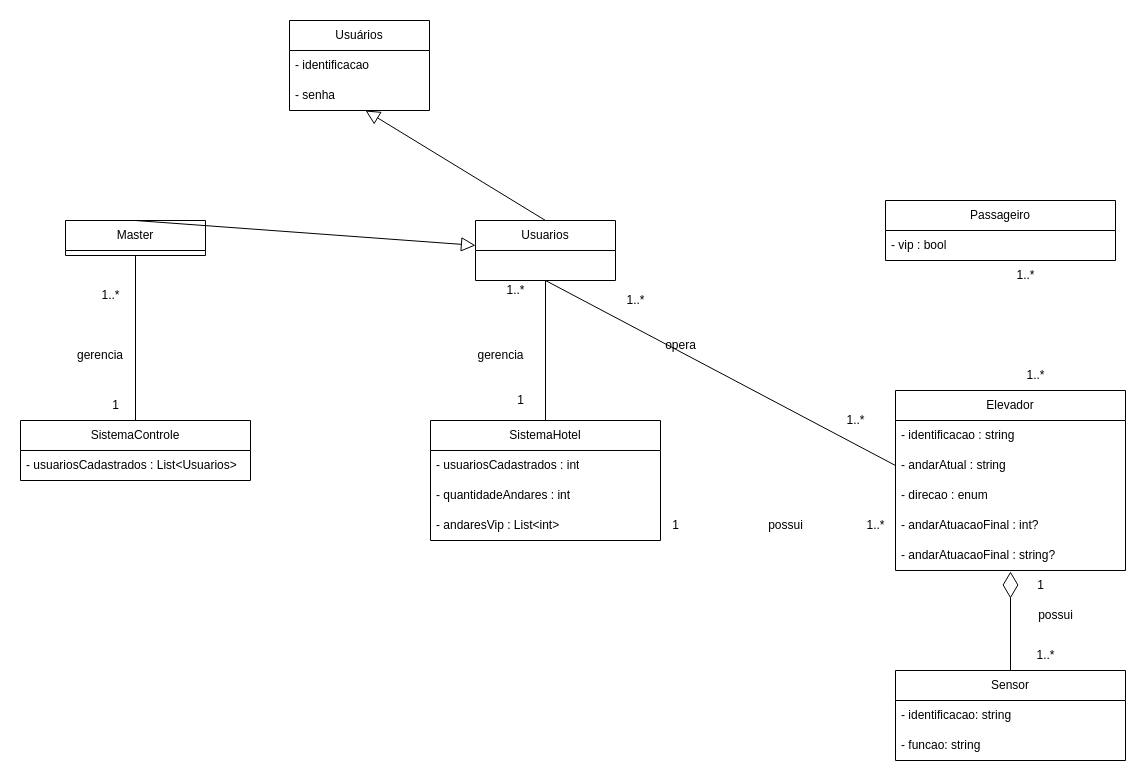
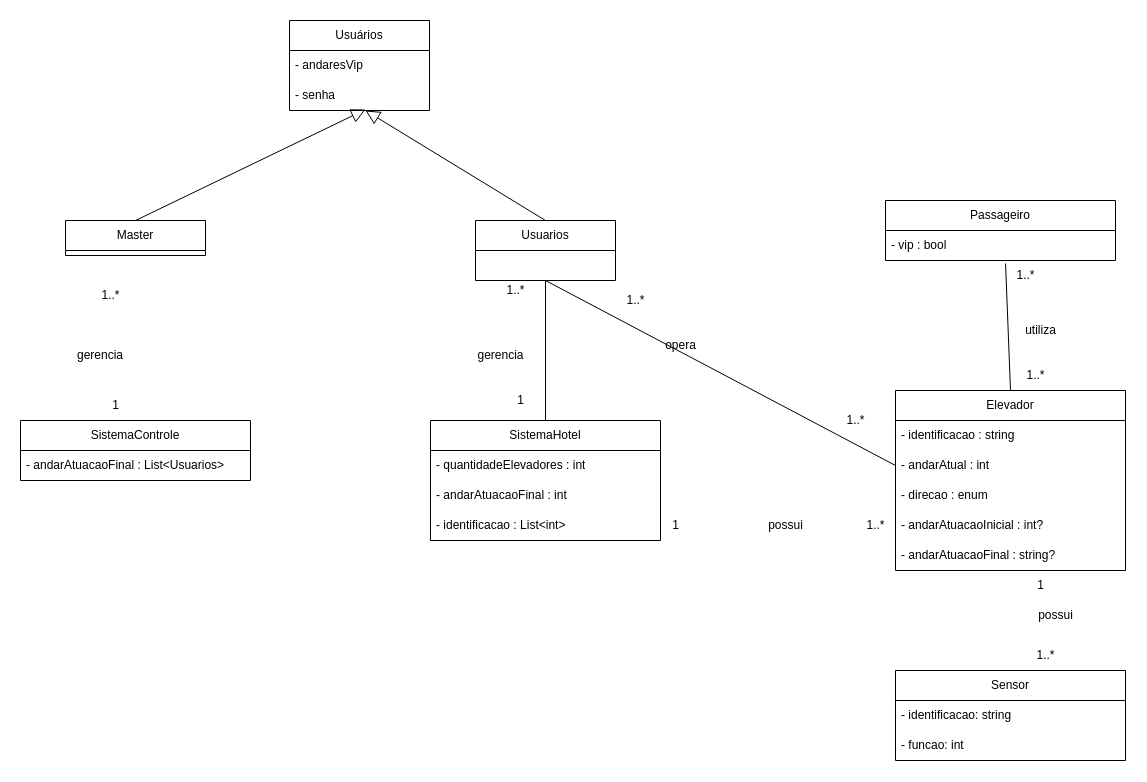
(340, 66) -> (333, 66)
(298, 232) -> (244, 168)
none -> (1008, 328)
none -> (1041, 331)
(136, 340) -> none
(137, 466) -> (135, 466)
(518, 466) -> (520, 466)
(963, 466) -> (953, 466)
(511, 496) -> (510, 496)
(506, 526) -> (513, 526)
(978, 526) -> (983, 526)
(1011, 634) -> none
(949, 746) -> (939, 746)
